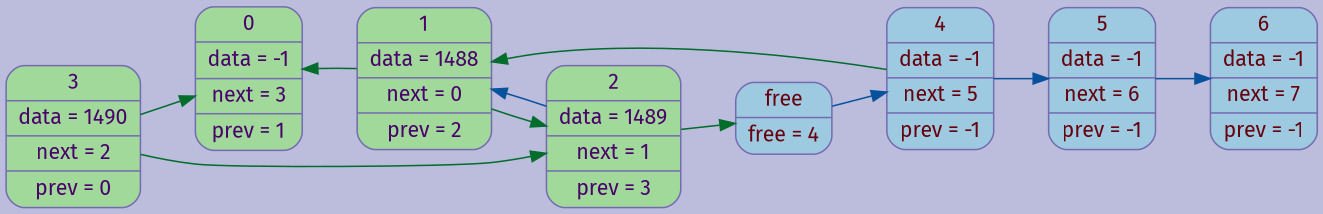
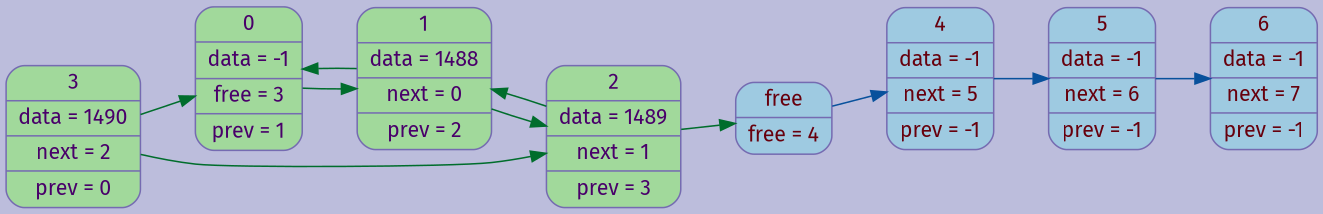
(697, 50) -> (322, 89)
(249, 95) -> (249, 95)
(526, 100) -> (526, 100)
